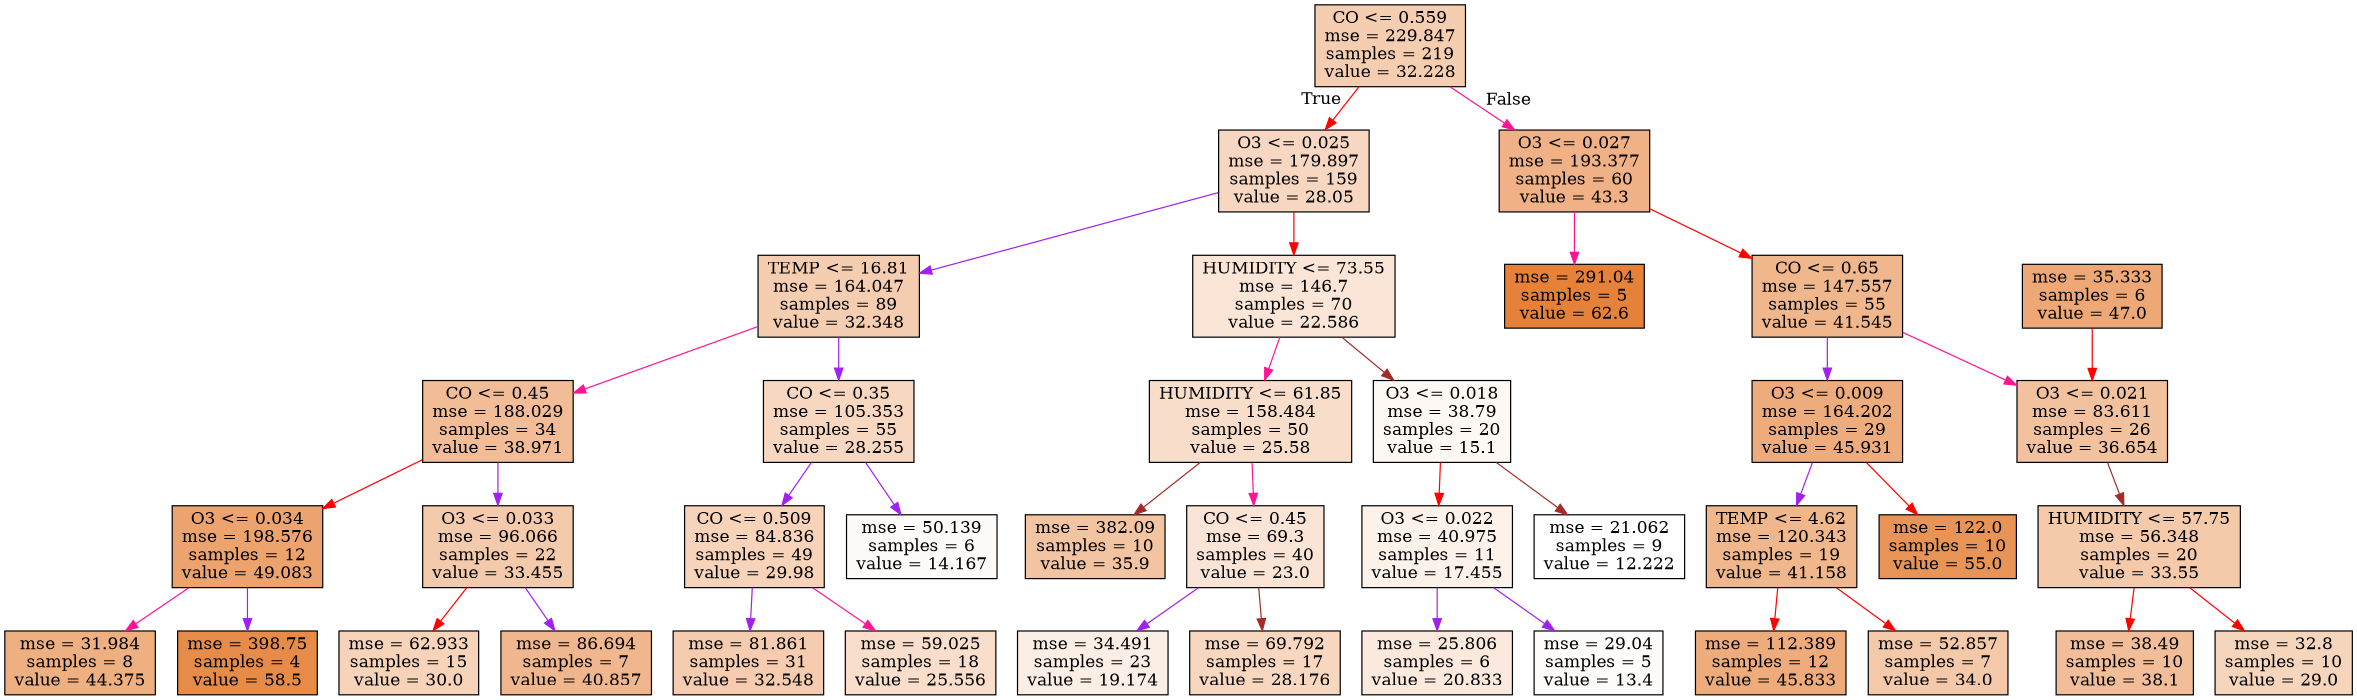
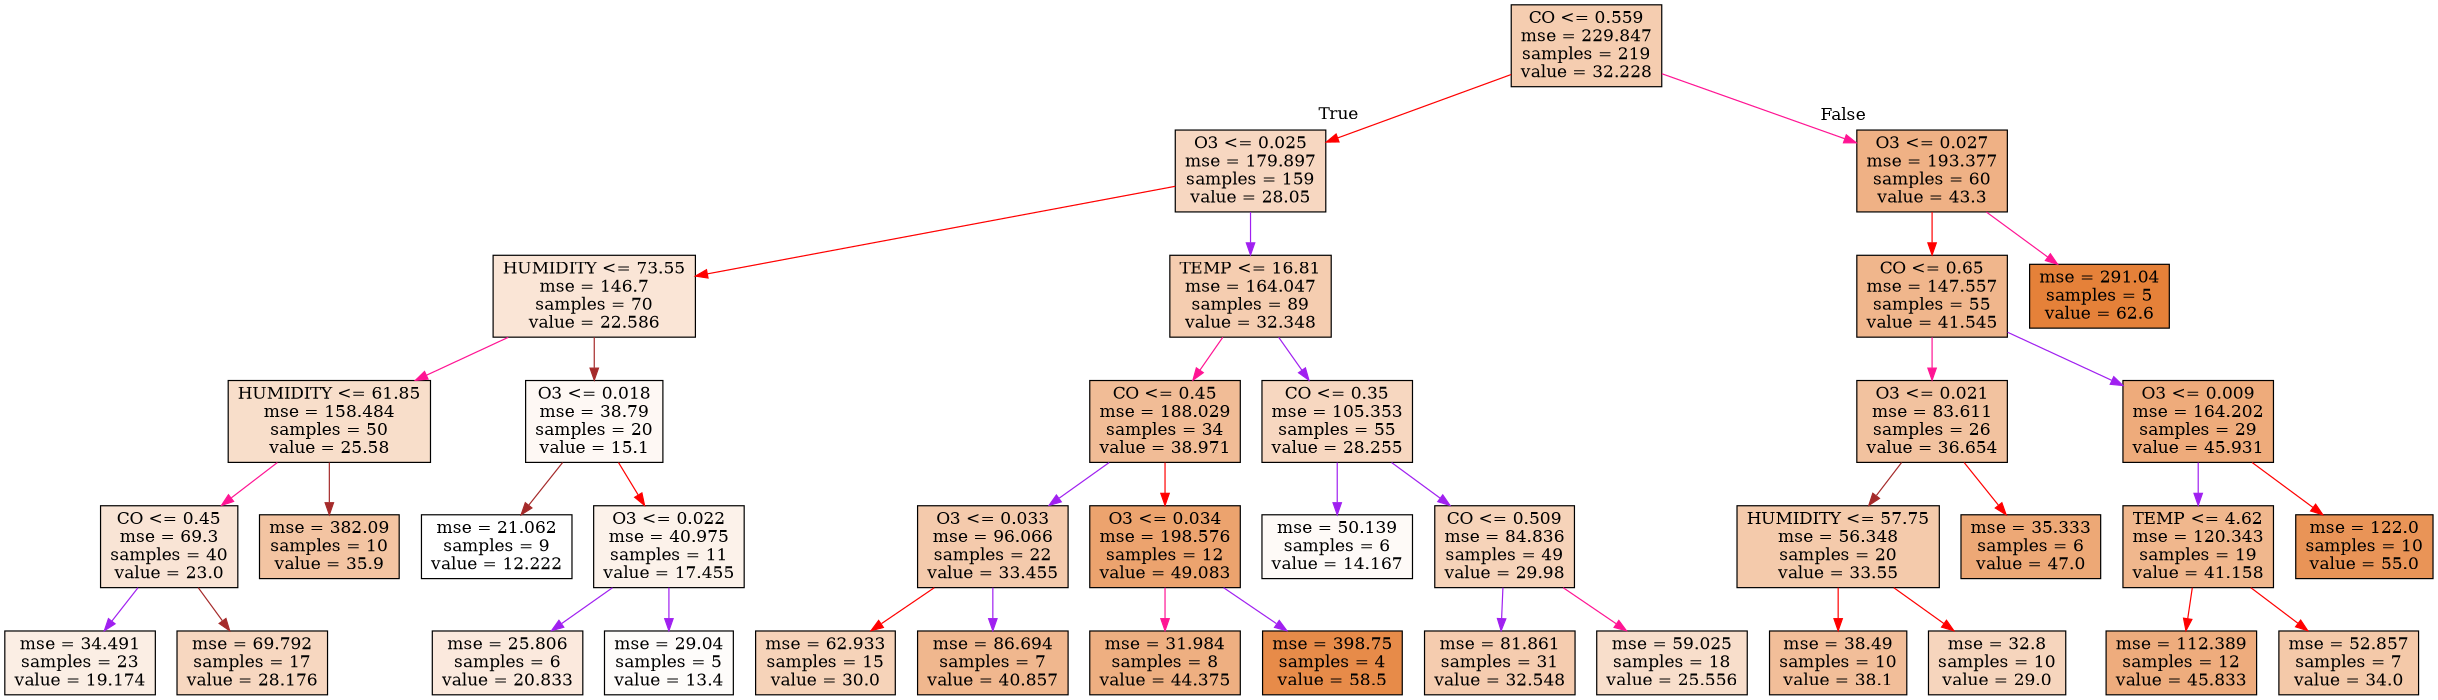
(2092, 348) -> (1981, 484)
